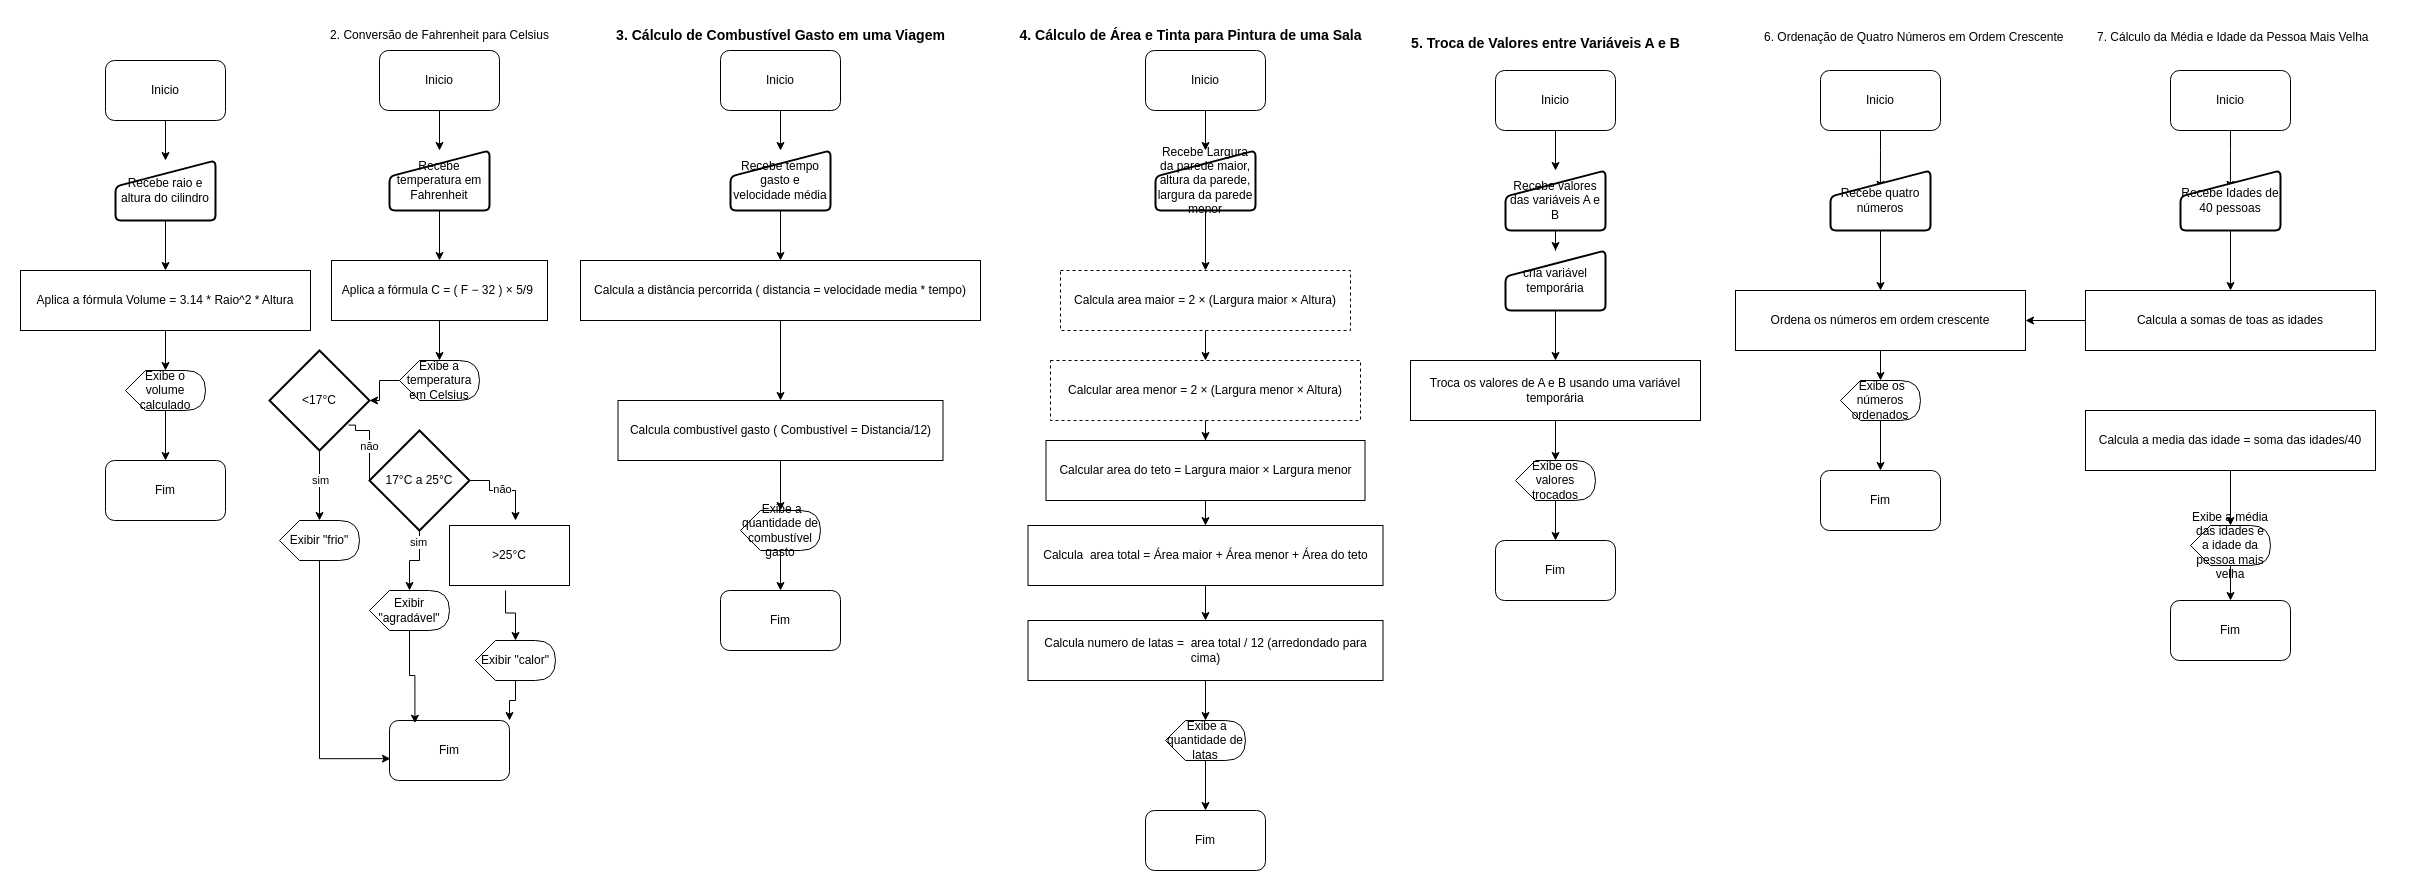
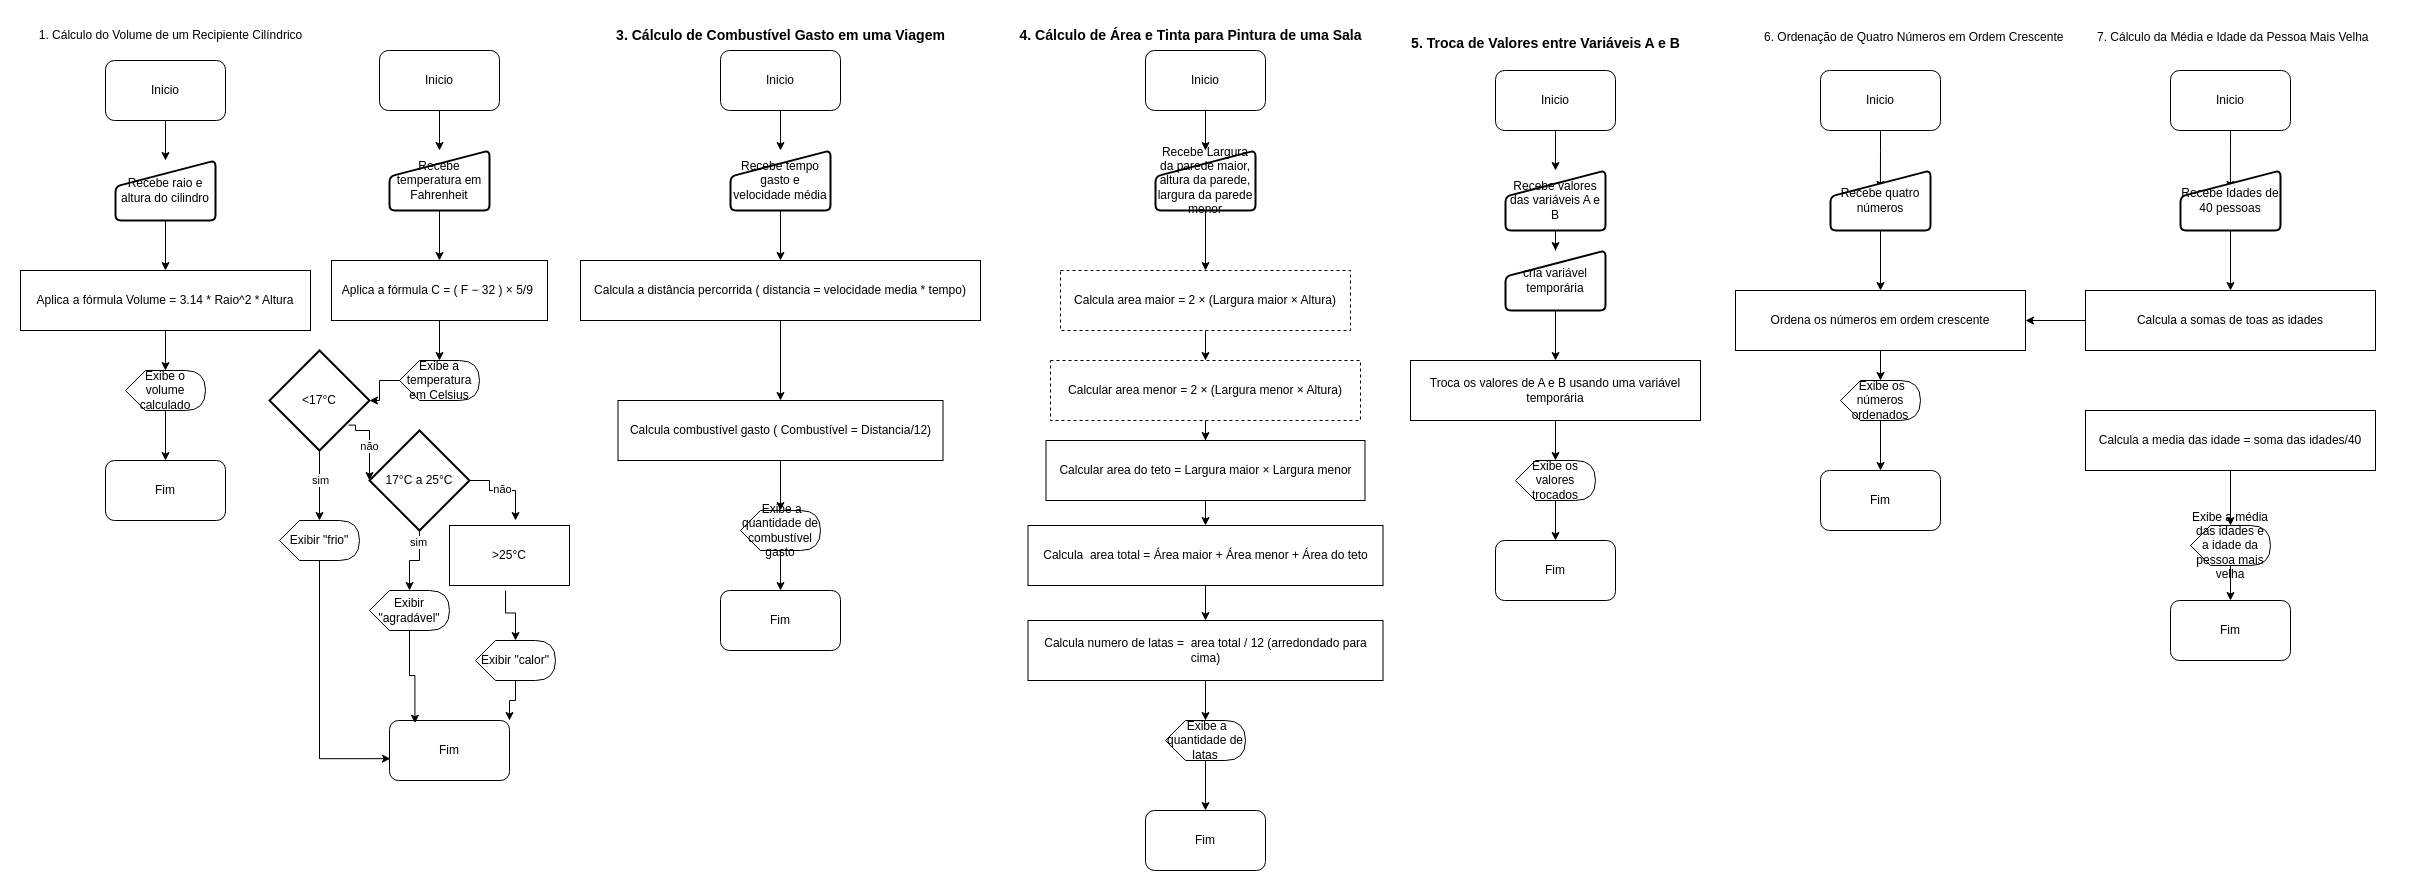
none -> (171, 36)
(440, 36) -> none
(370, 474) -> (370, 472)
